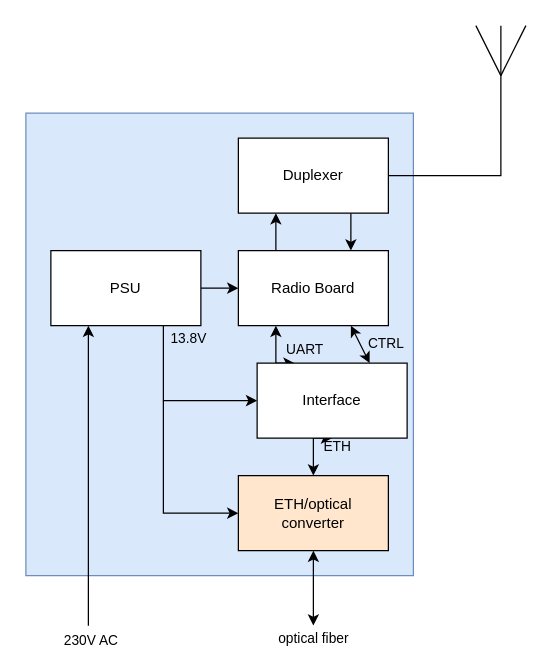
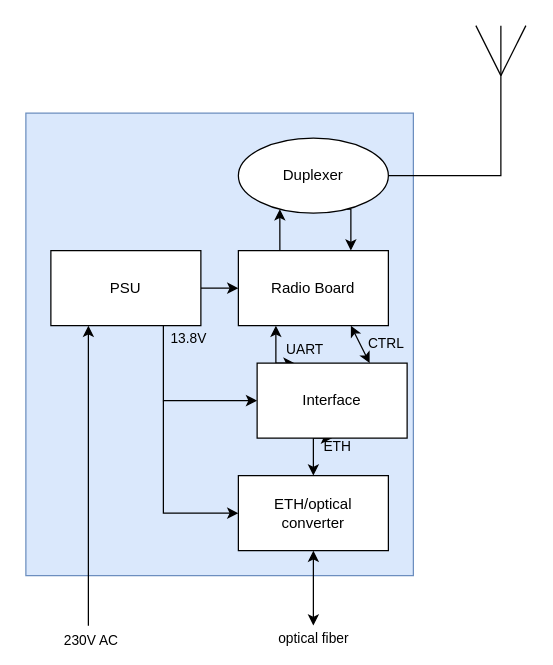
(313, 176) -> (313, 176)
(313, 513) -> (313, 513)
